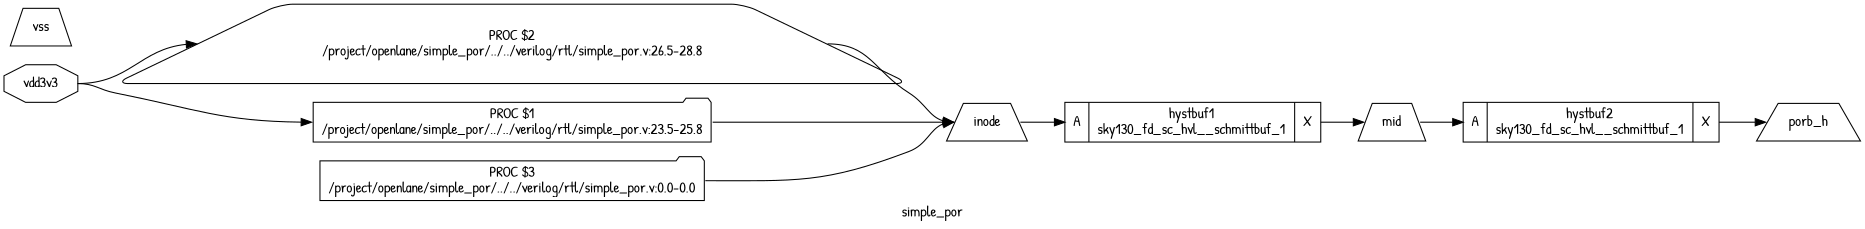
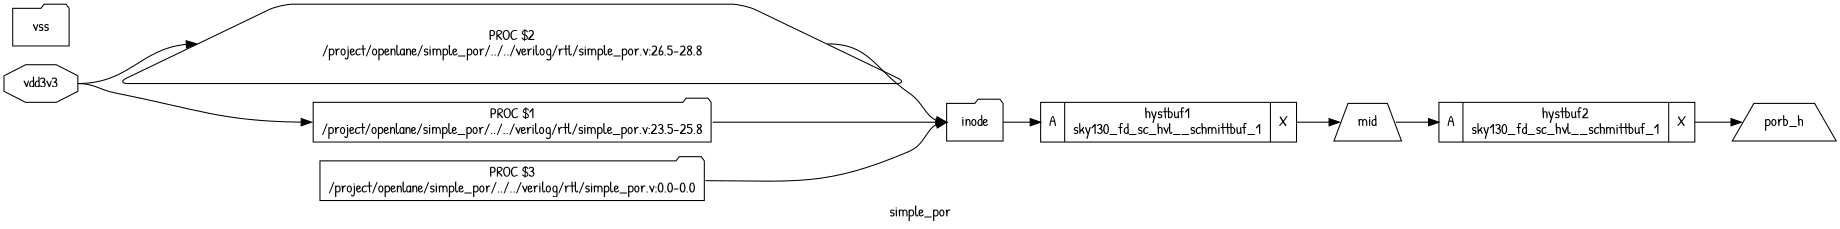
(41, 27) -> (41, 27)
(987, 122) -> (975, 122)
